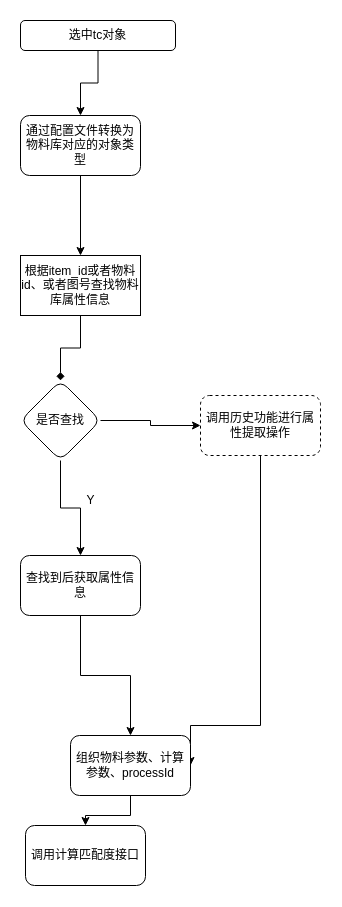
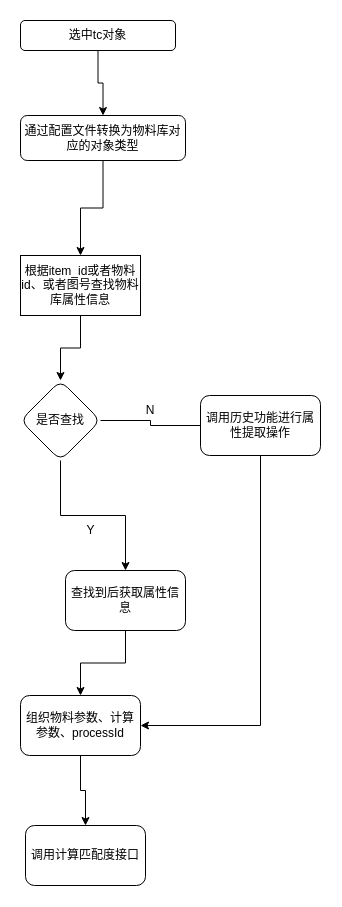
(81, 146) -> (103, 138)
(61, 372) -> (61, 372)
none -> (151, 411)
(192, 426) -> (195, 426)
(261, 426) -> (261, 426)
(91, 501) -> (91, 531)
(81, 586) -> (126, 601)
(131, 766) -> (81, 726)
